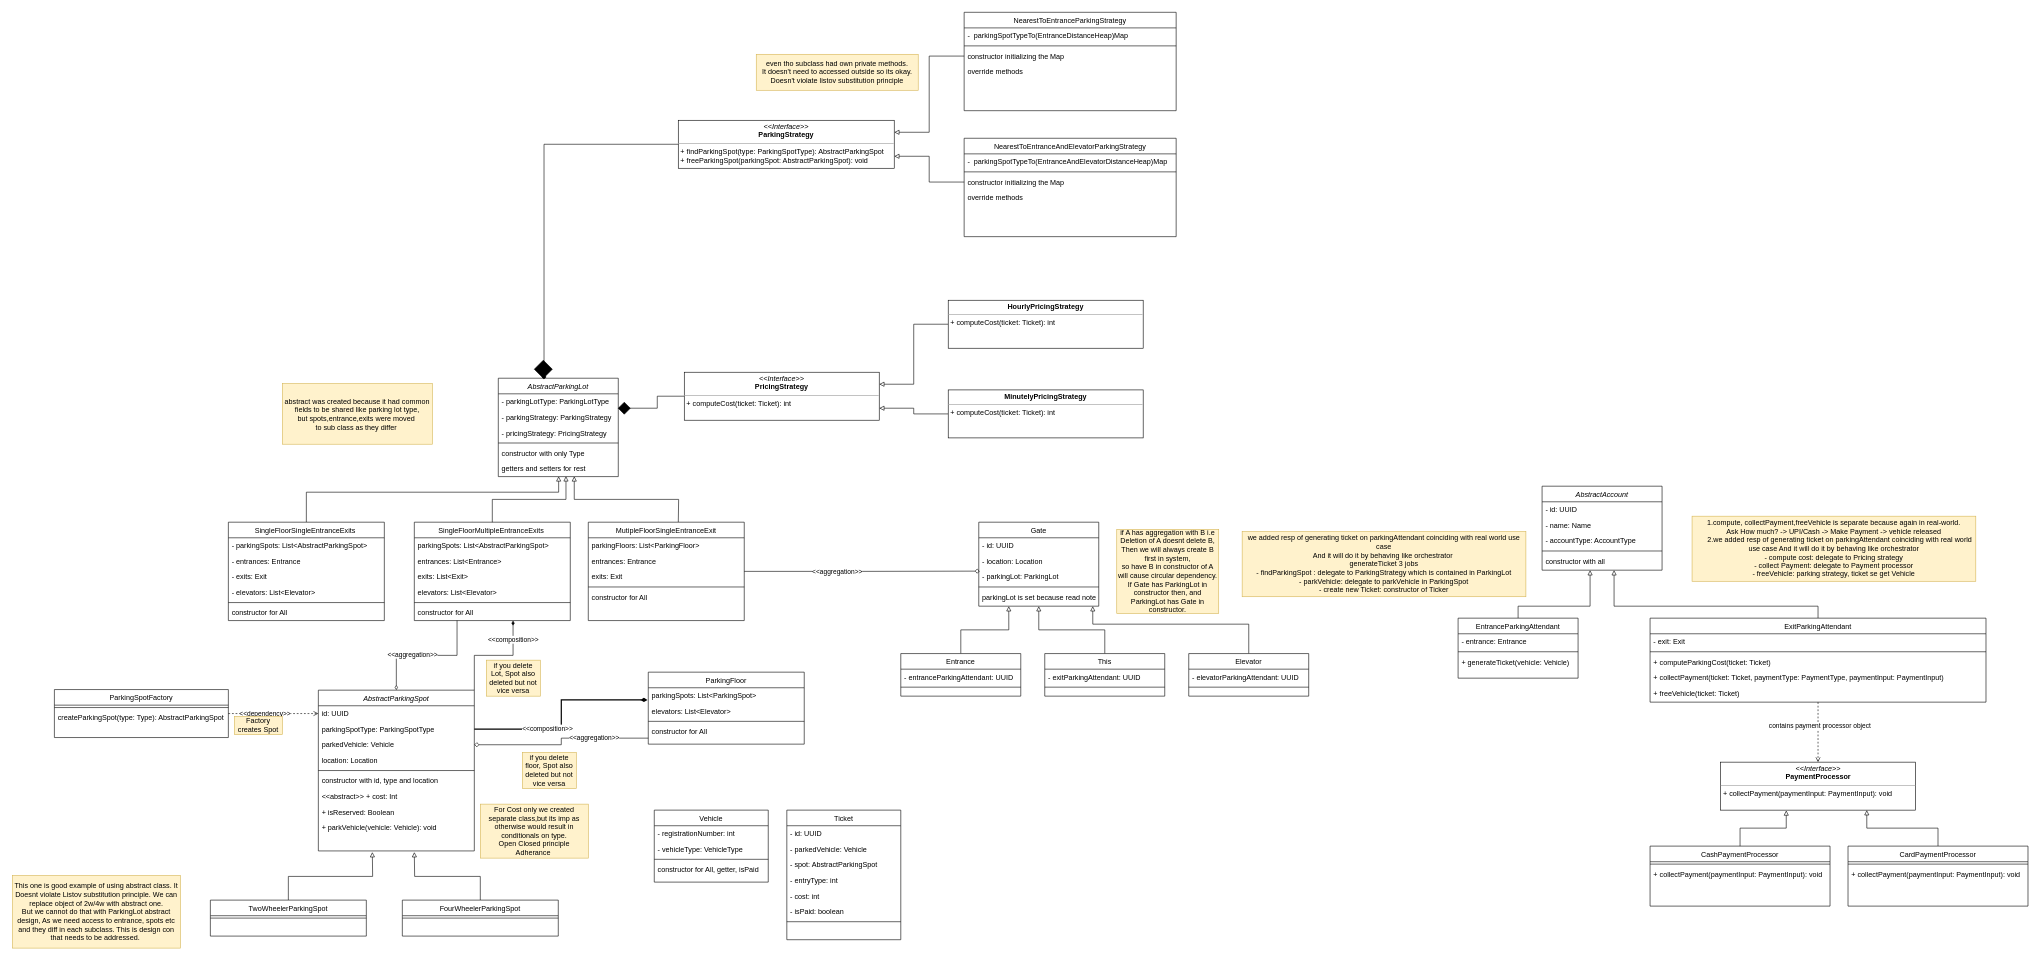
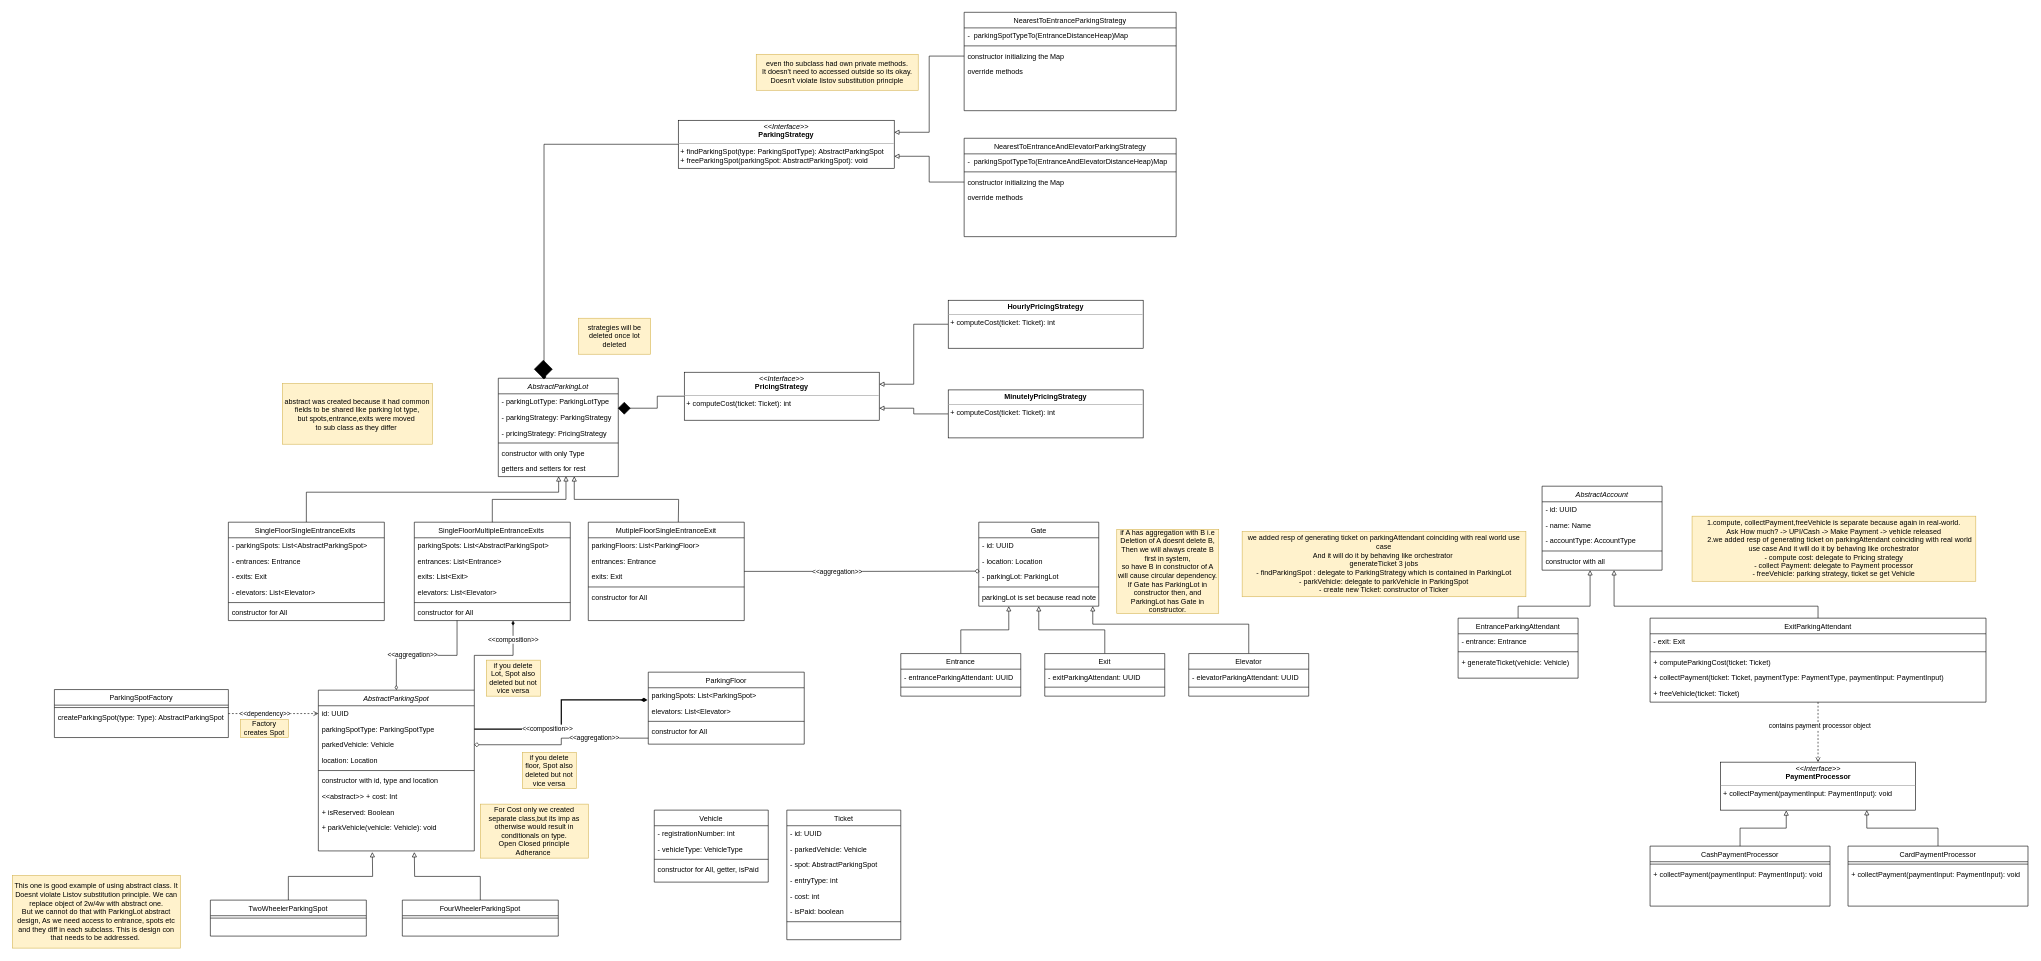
none -> (615, 336)
(1105, 662) -> (1105, 662)
(258, 726) -> (264, 729)
